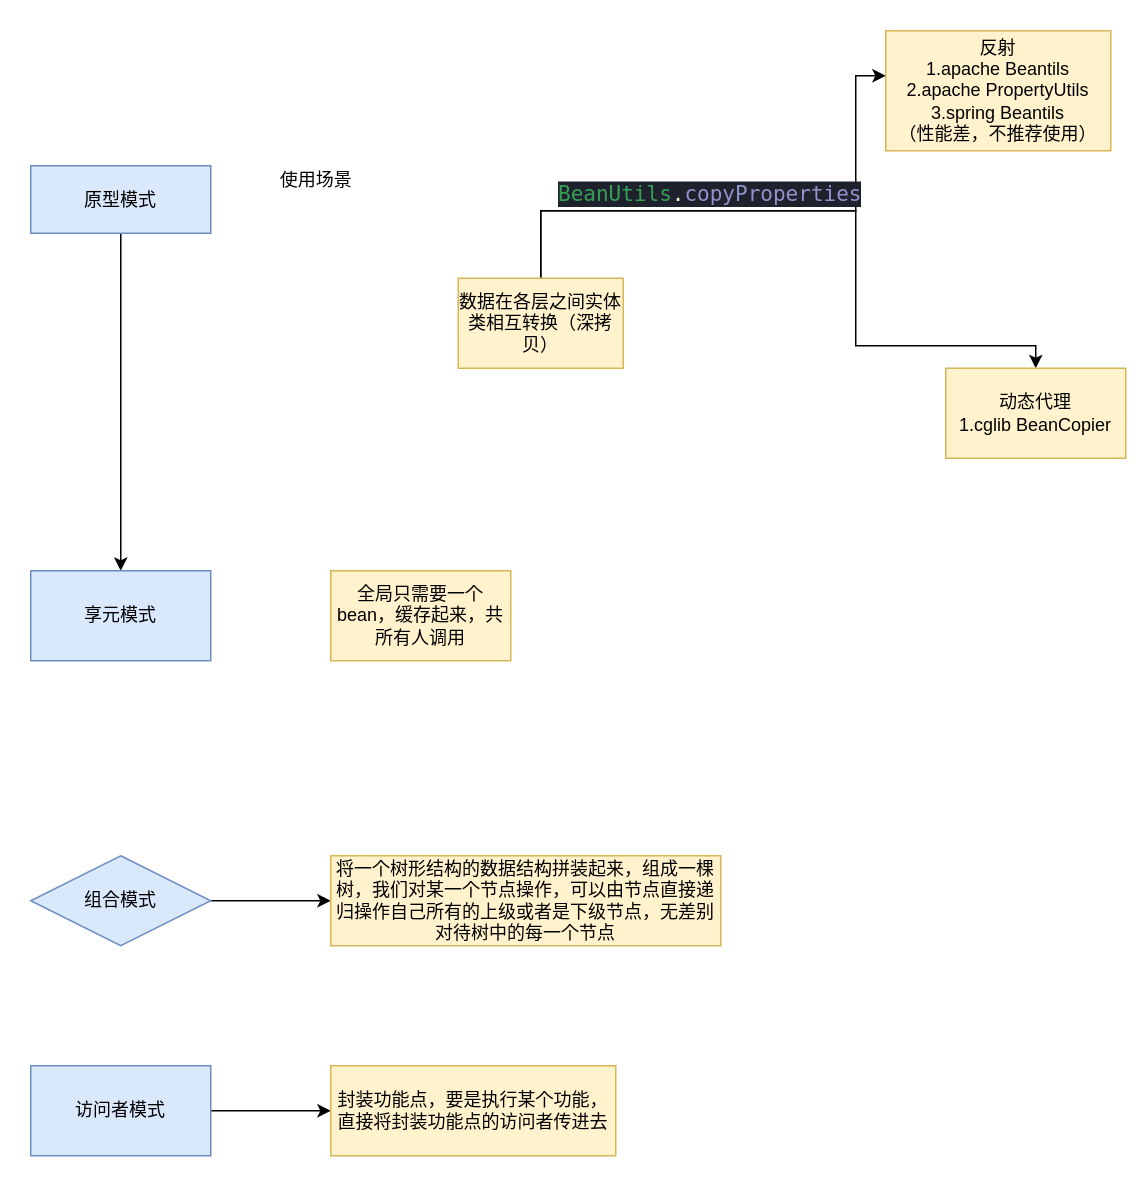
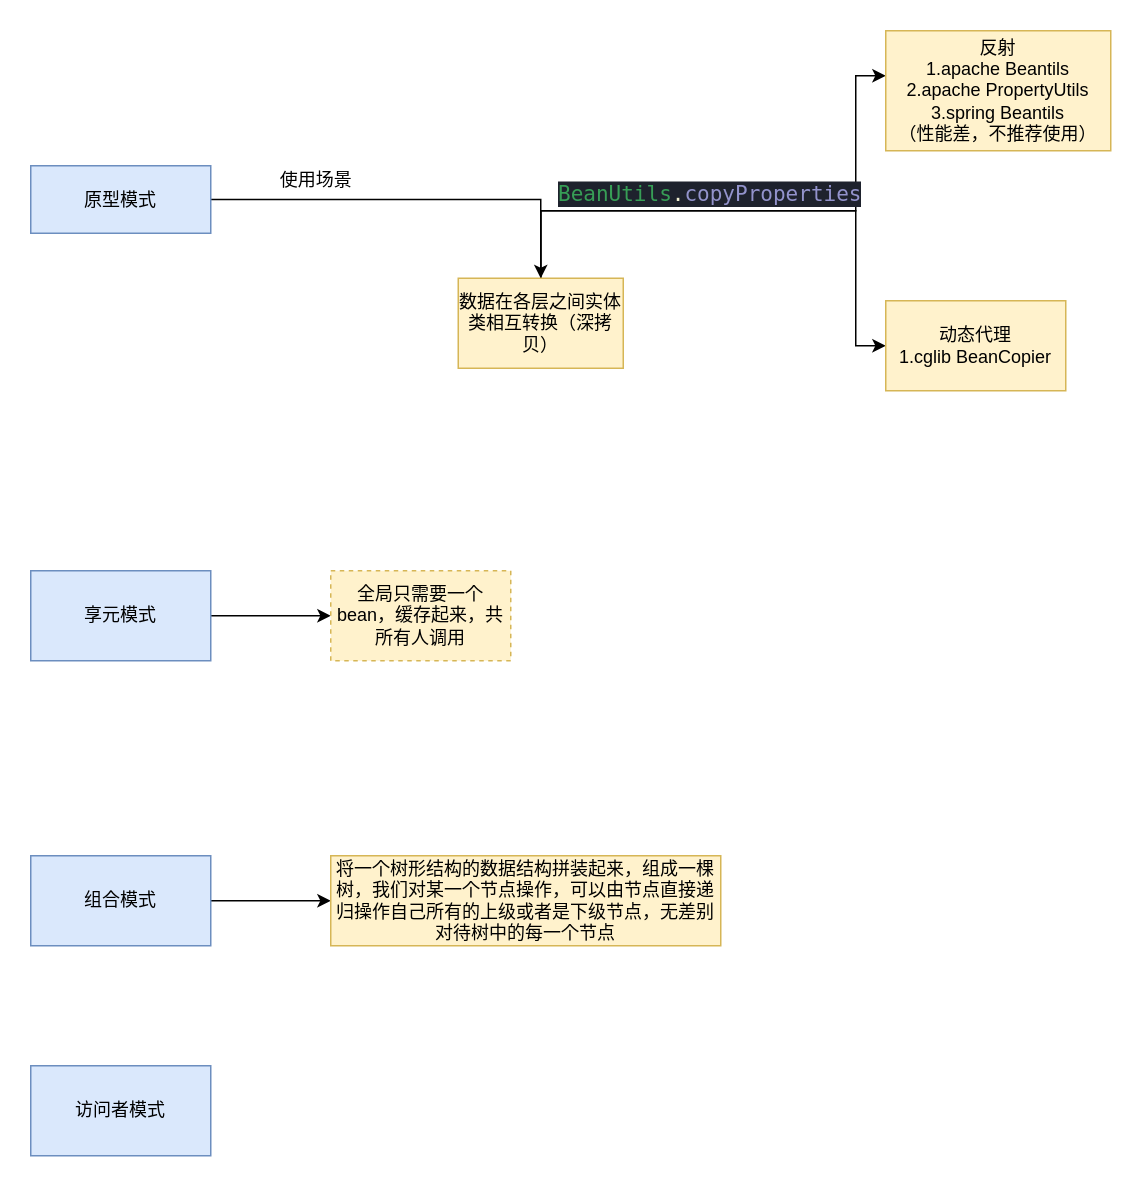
(121, 397) -> (380, 200)
(1036, 413) -> (976, 346)
none -> (266, 616)
(421, 616) -> (421, 616)
(121, 901) -> (121, 901)
(266, 1111) -> none
(473, 1111) -> none
